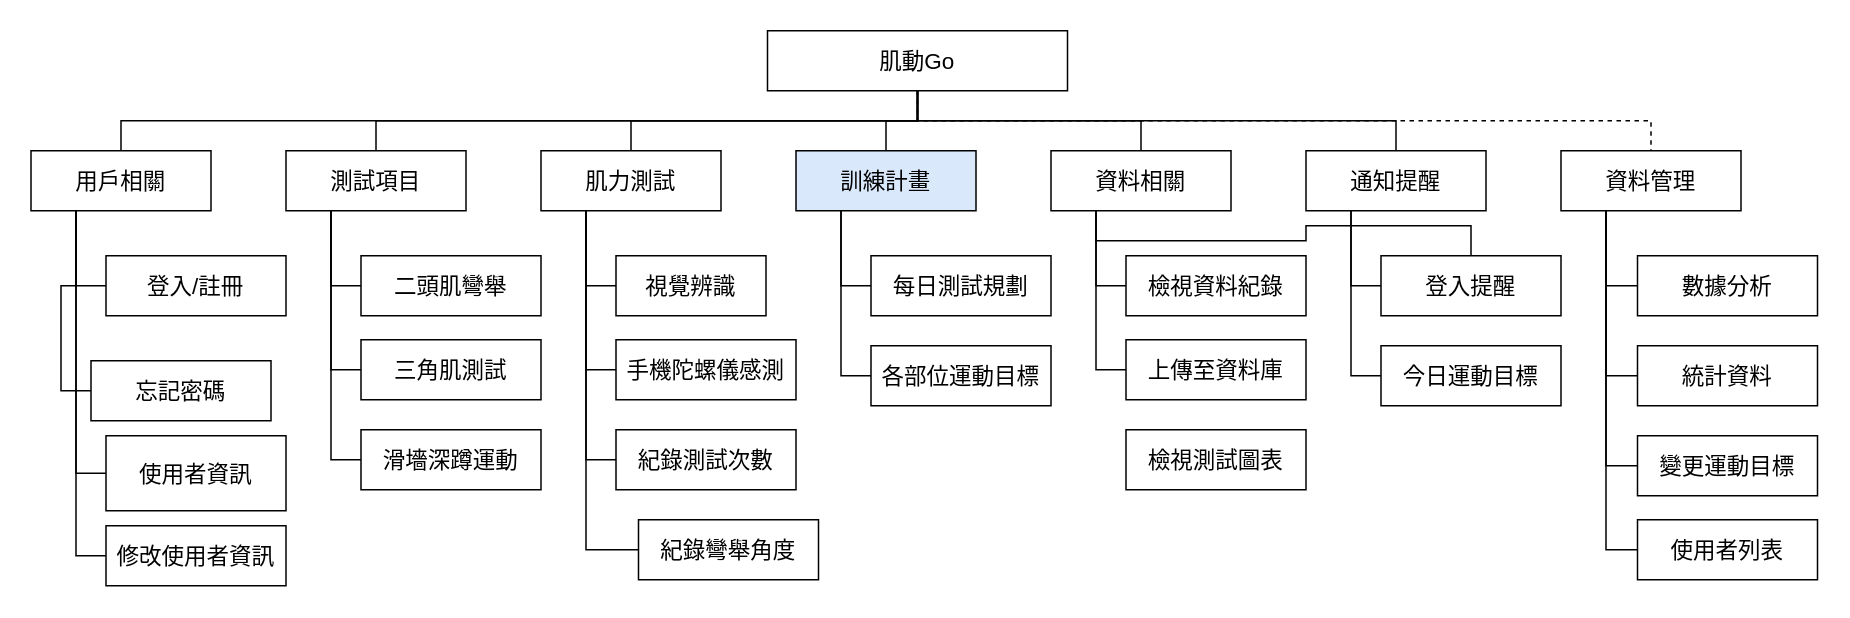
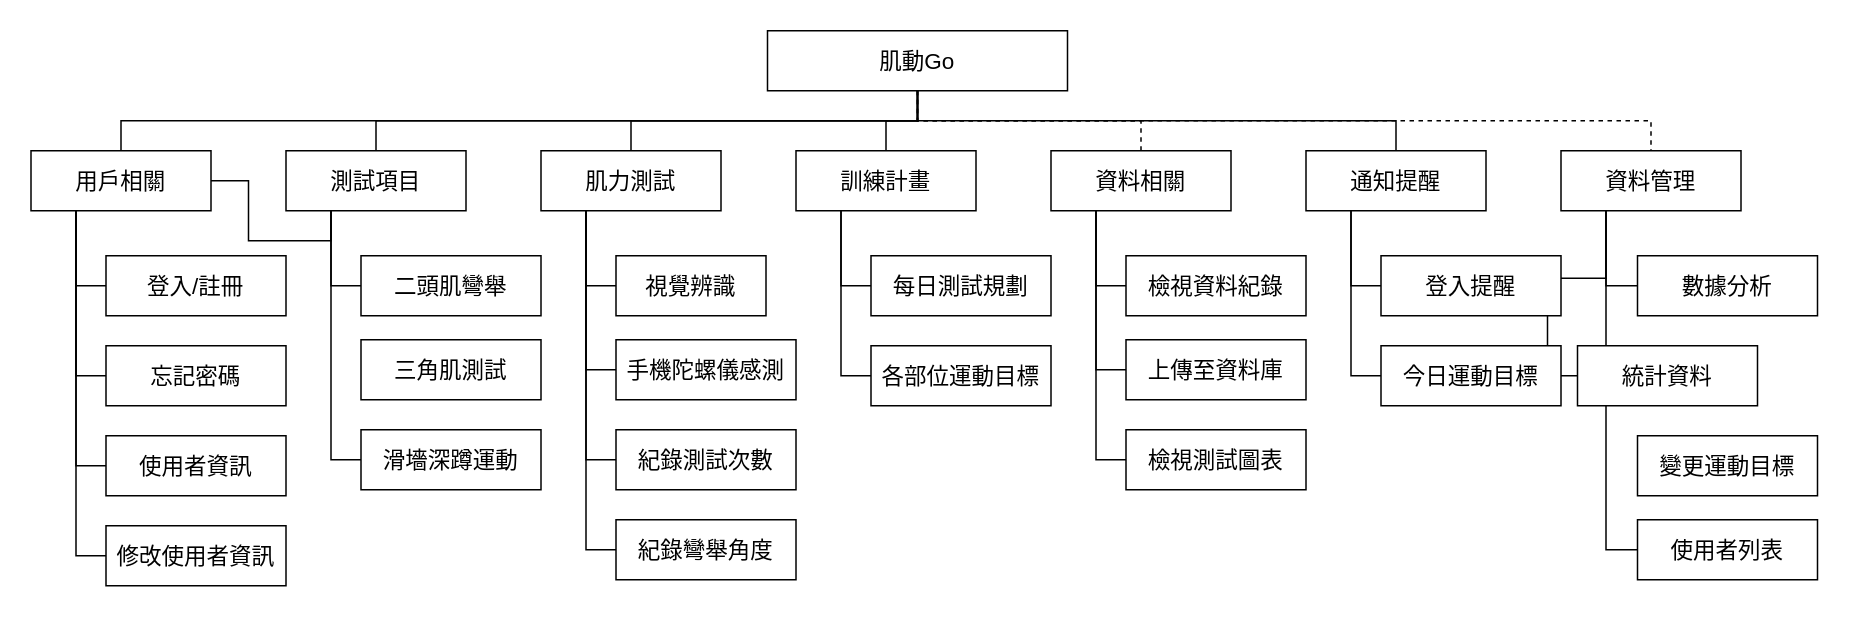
(1141, 135) -> (1141, 135)
(886, 181) -> (886, 181)
(1306, 240) -> (1096, 431)
(347, 370) -> (248, 232)
(1727, 376) -> (1667, 376)
(181, 391) -> (196, 376)
(1622, 466) -> none
(196, 473) -> (196, 466)
(728, 550) -> (706, 550)
